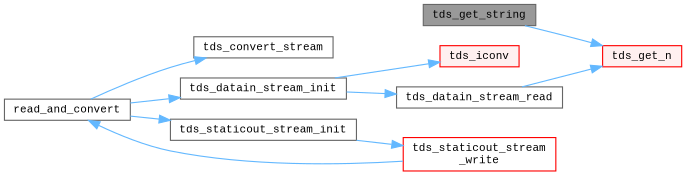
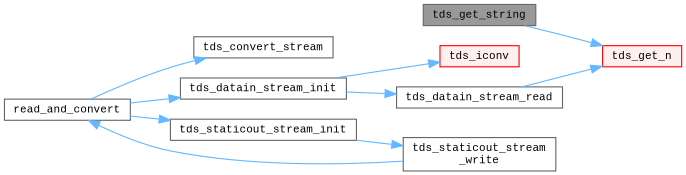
(480, 154) -> (480, 154)
